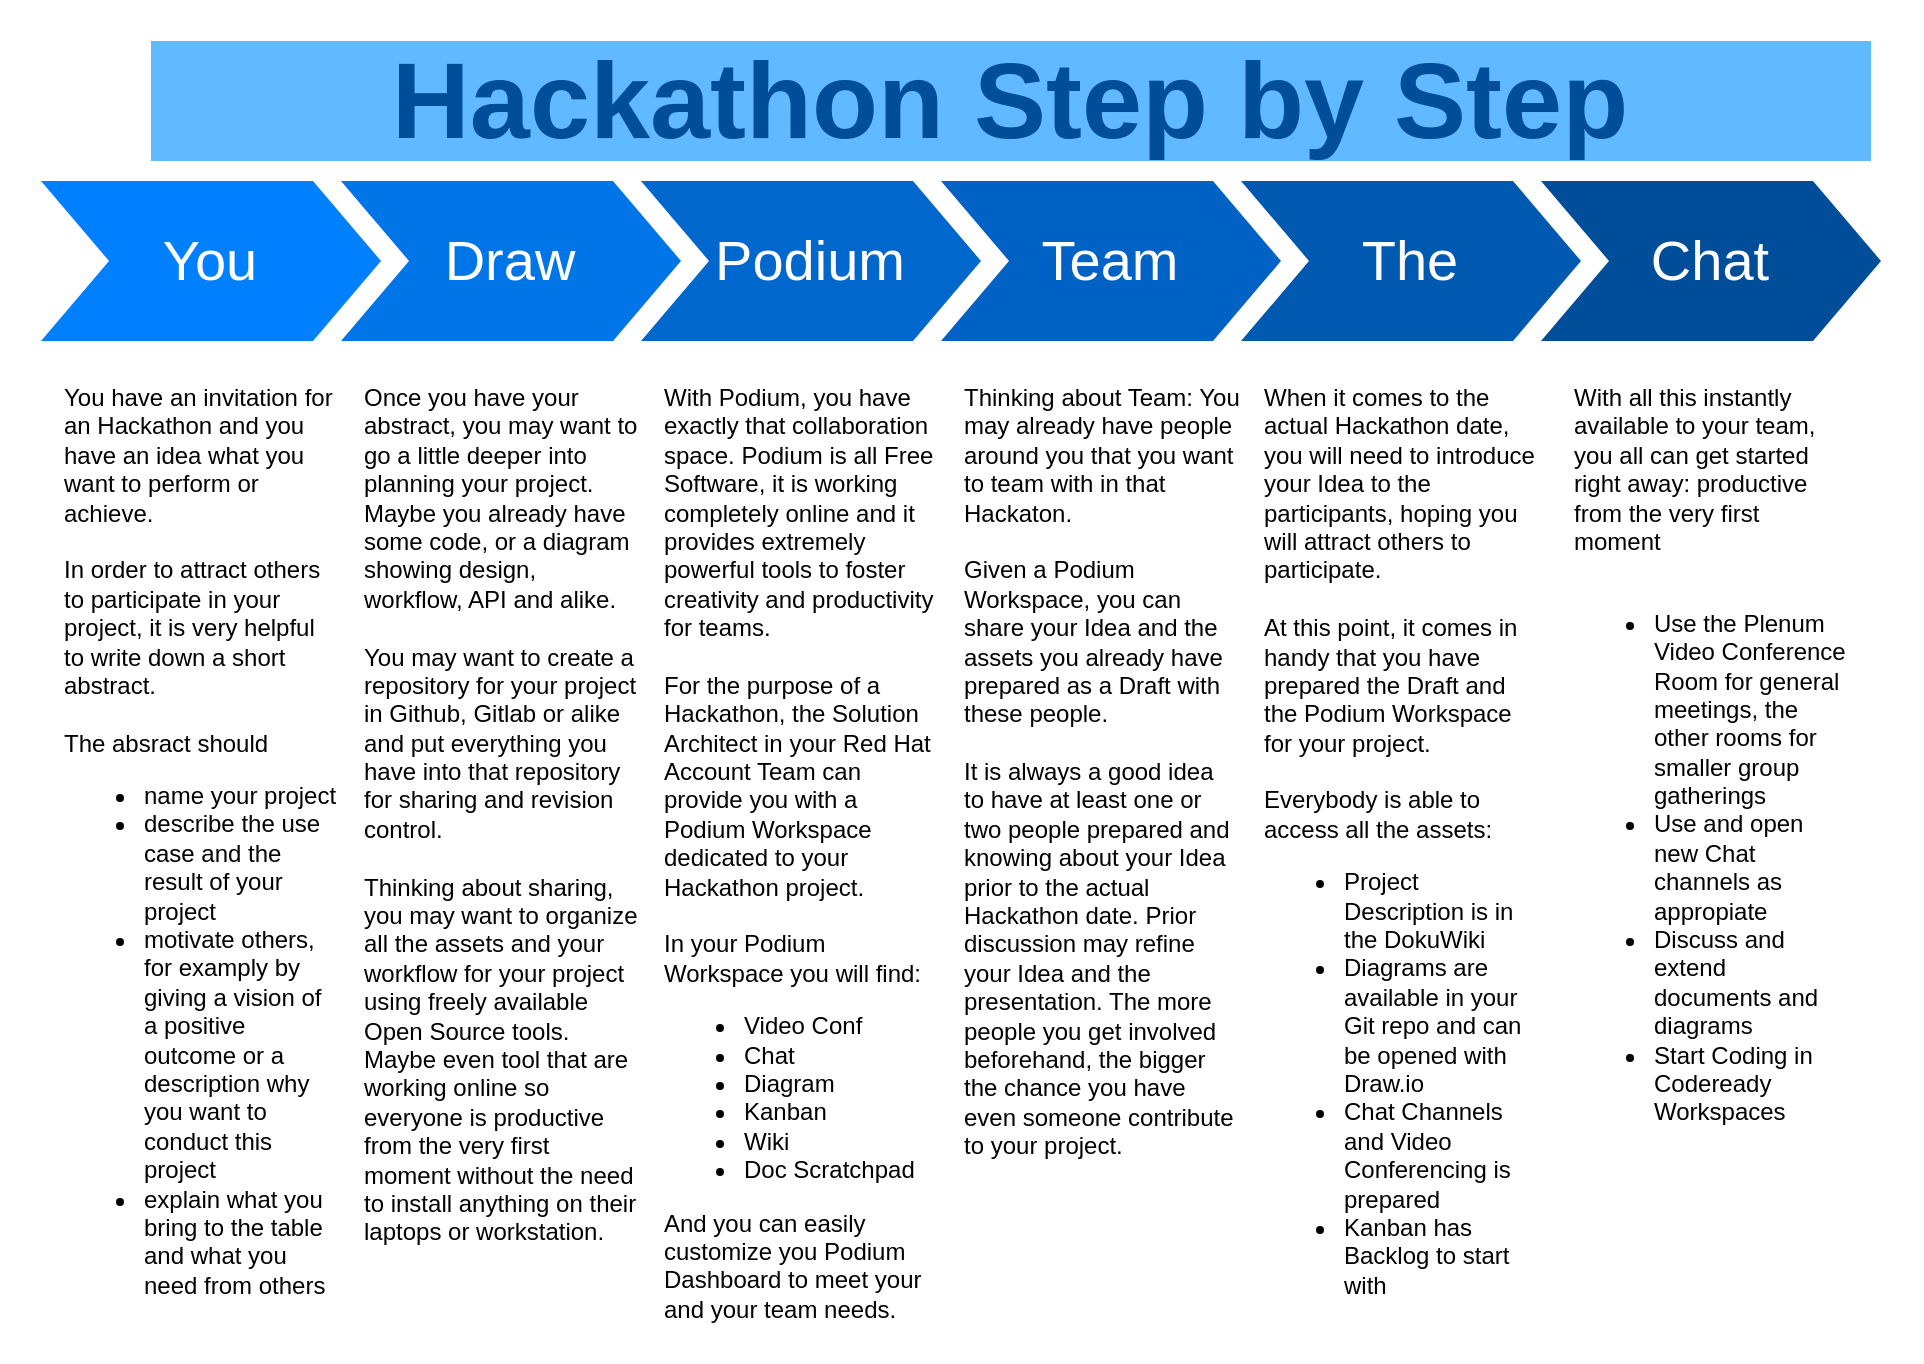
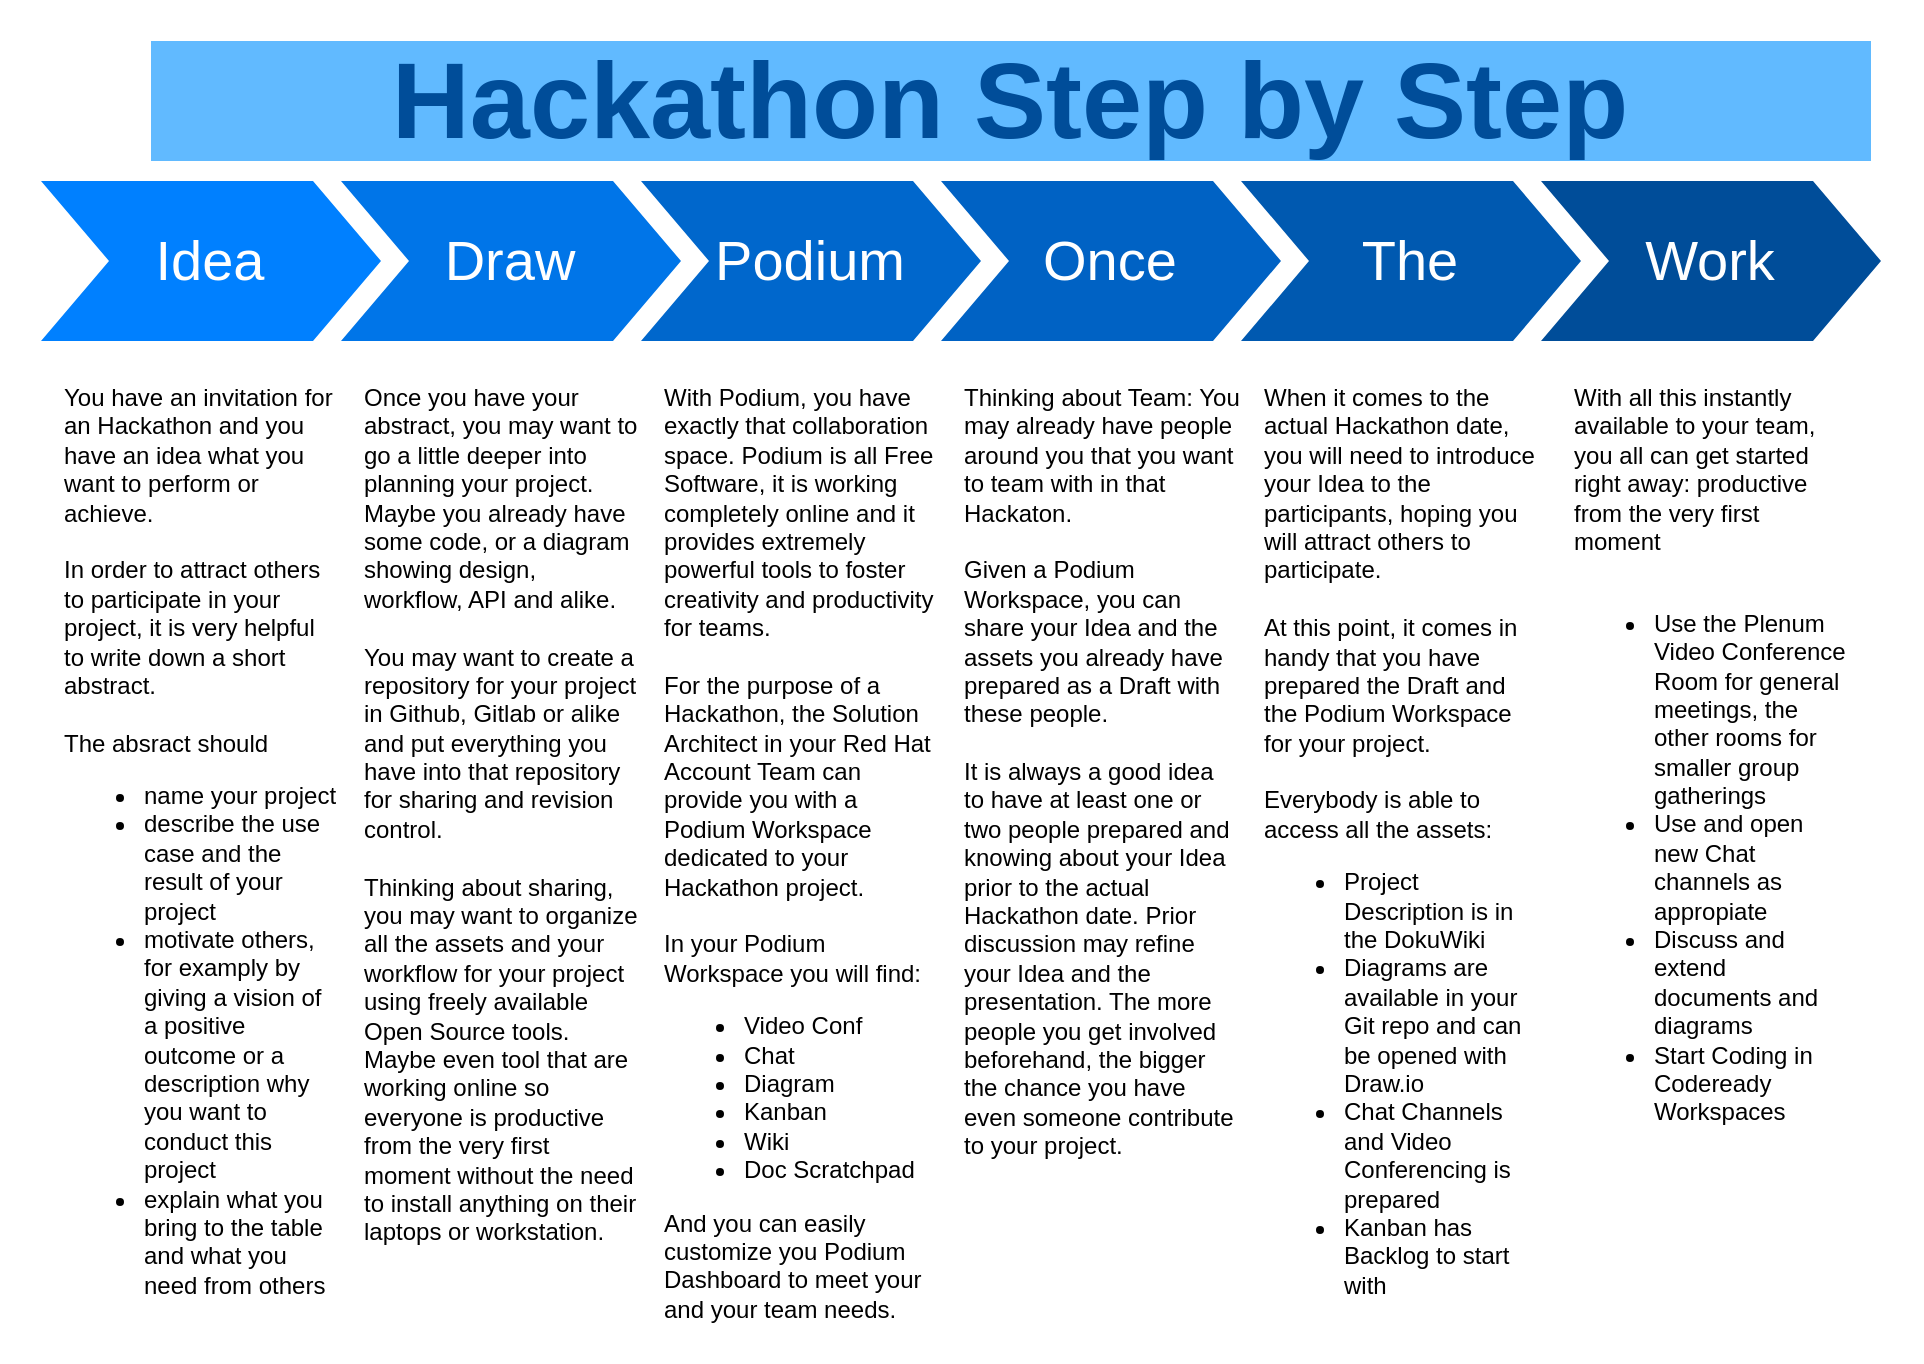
(211, 261) -> (211, 261)
(1111, 261) -> (1111, 261)
(1711, 261) -> (1711, 261)
